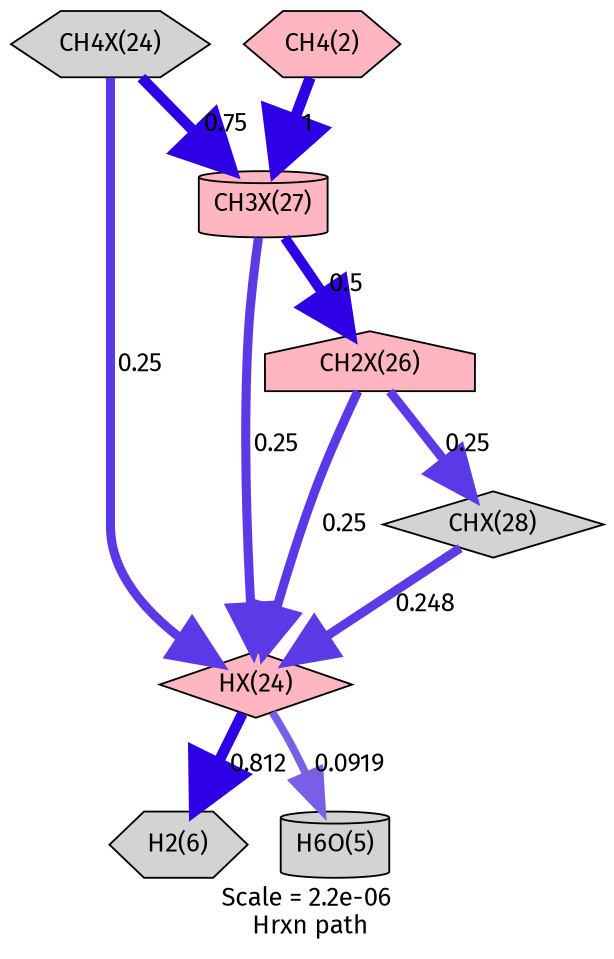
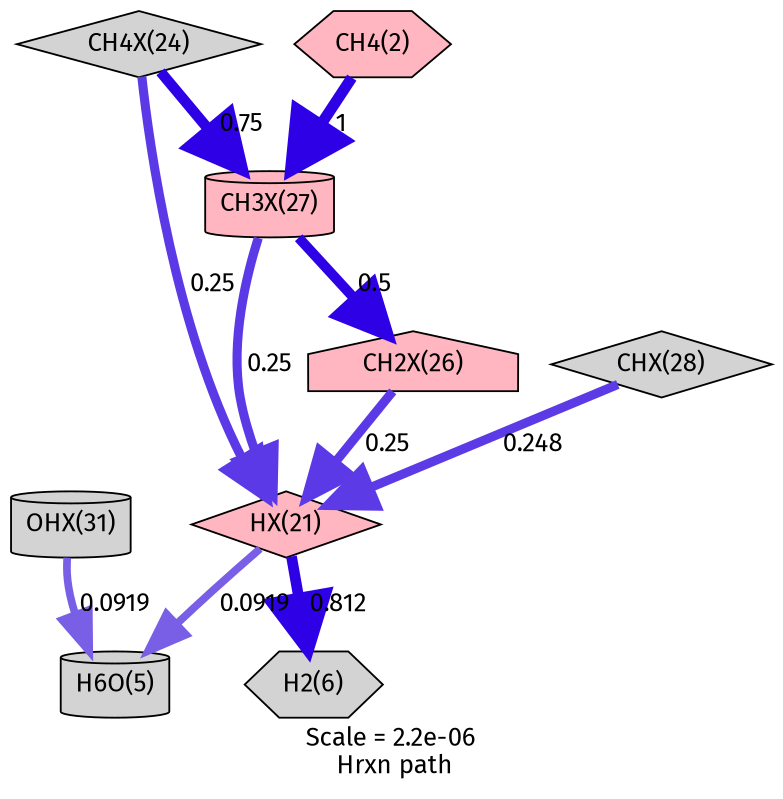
(110, 44) -> (139, 44)
(417, 426) -> none
none -> (71, 524)
(256, 685) -> (286, 524)
